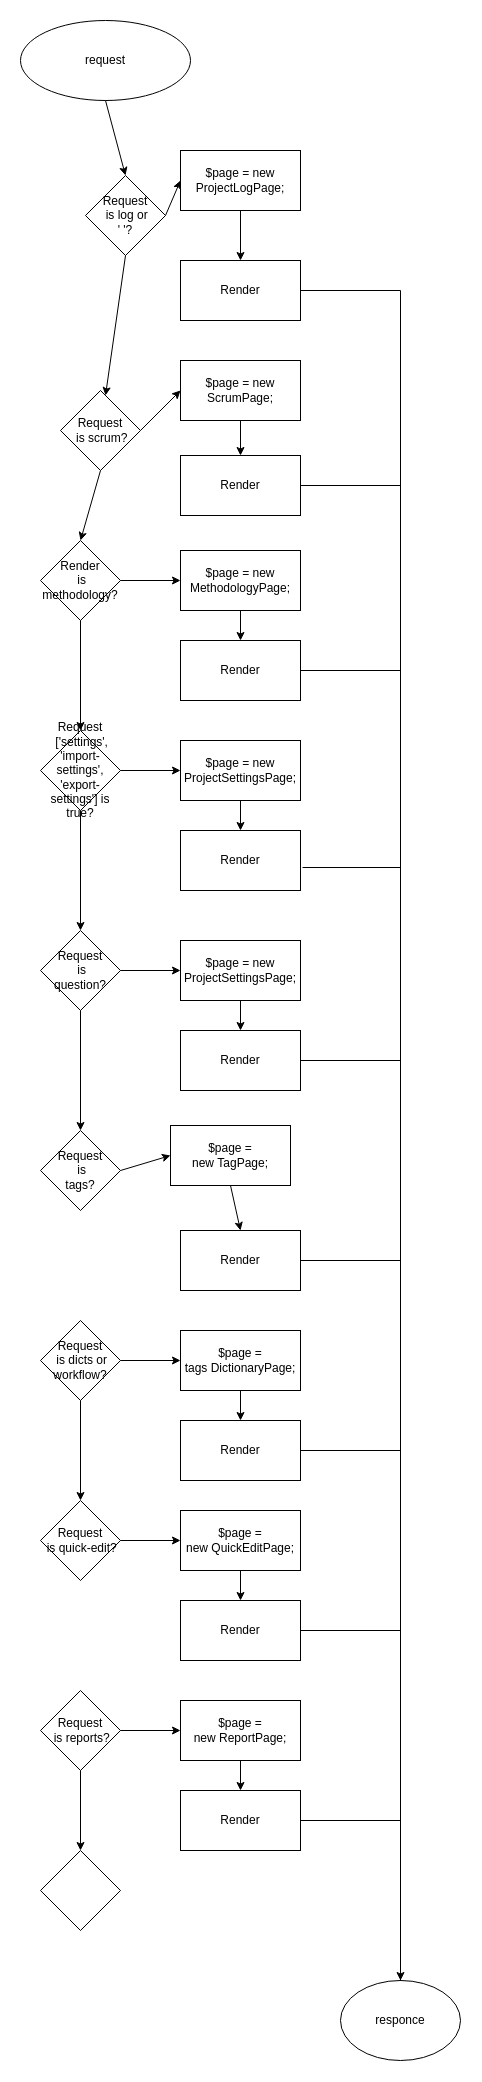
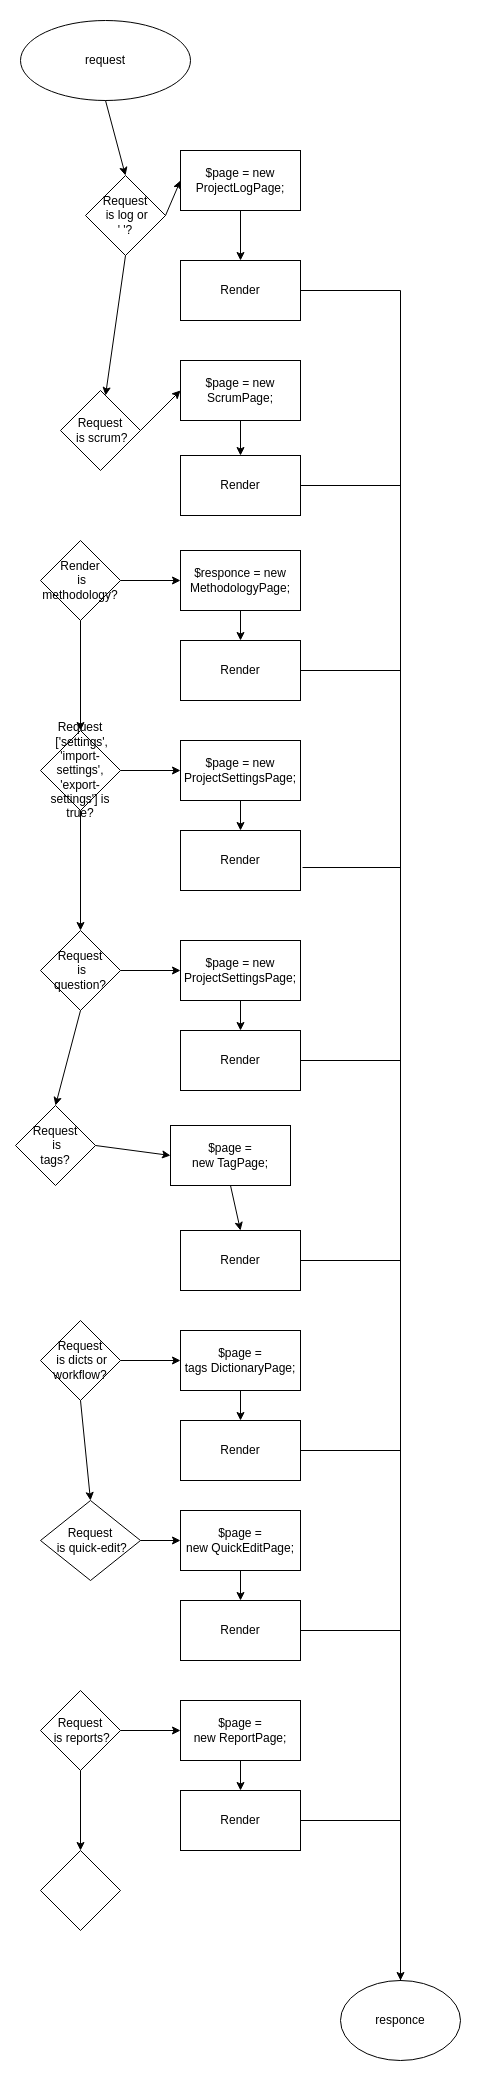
(91, 502) -> none
(241, 581) -> (241, 581)
(81, 1171) -> (56, 1146)
(81, 1541) -> (91, 1541)
